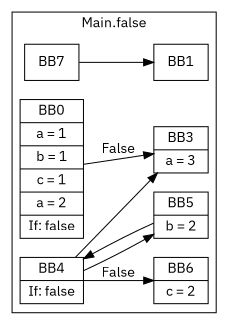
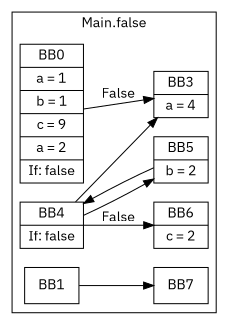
(111, 62) -> (111, 286)
(181, 161) -> (181, 106)
(52, 180) -> (52, 125)
